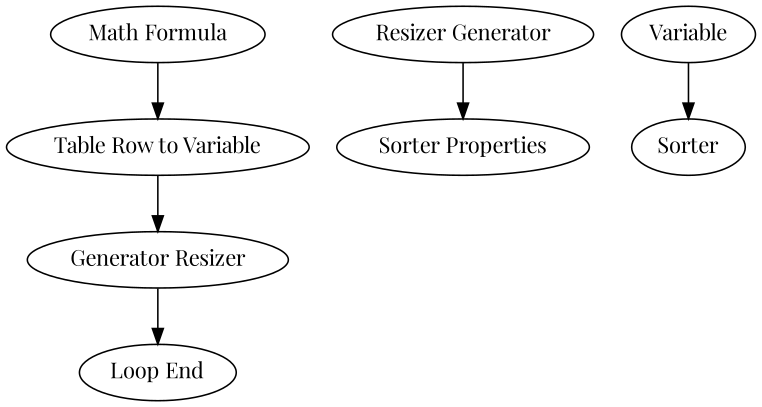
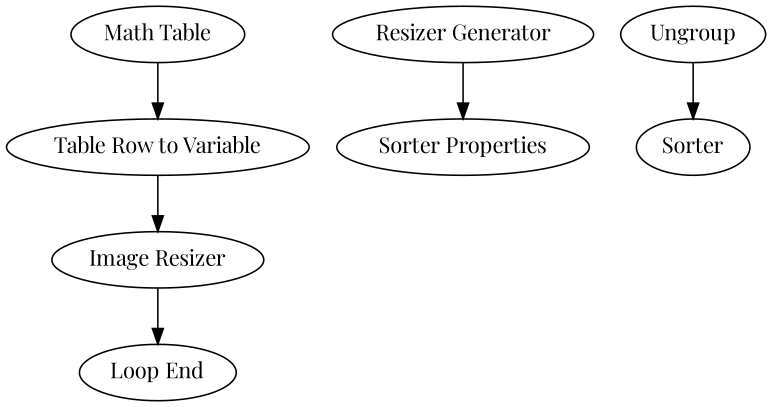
(158, 34) -> (158, 34)
(688, 34) -> (693, 34)
(158, 260) -> (158, 260)
